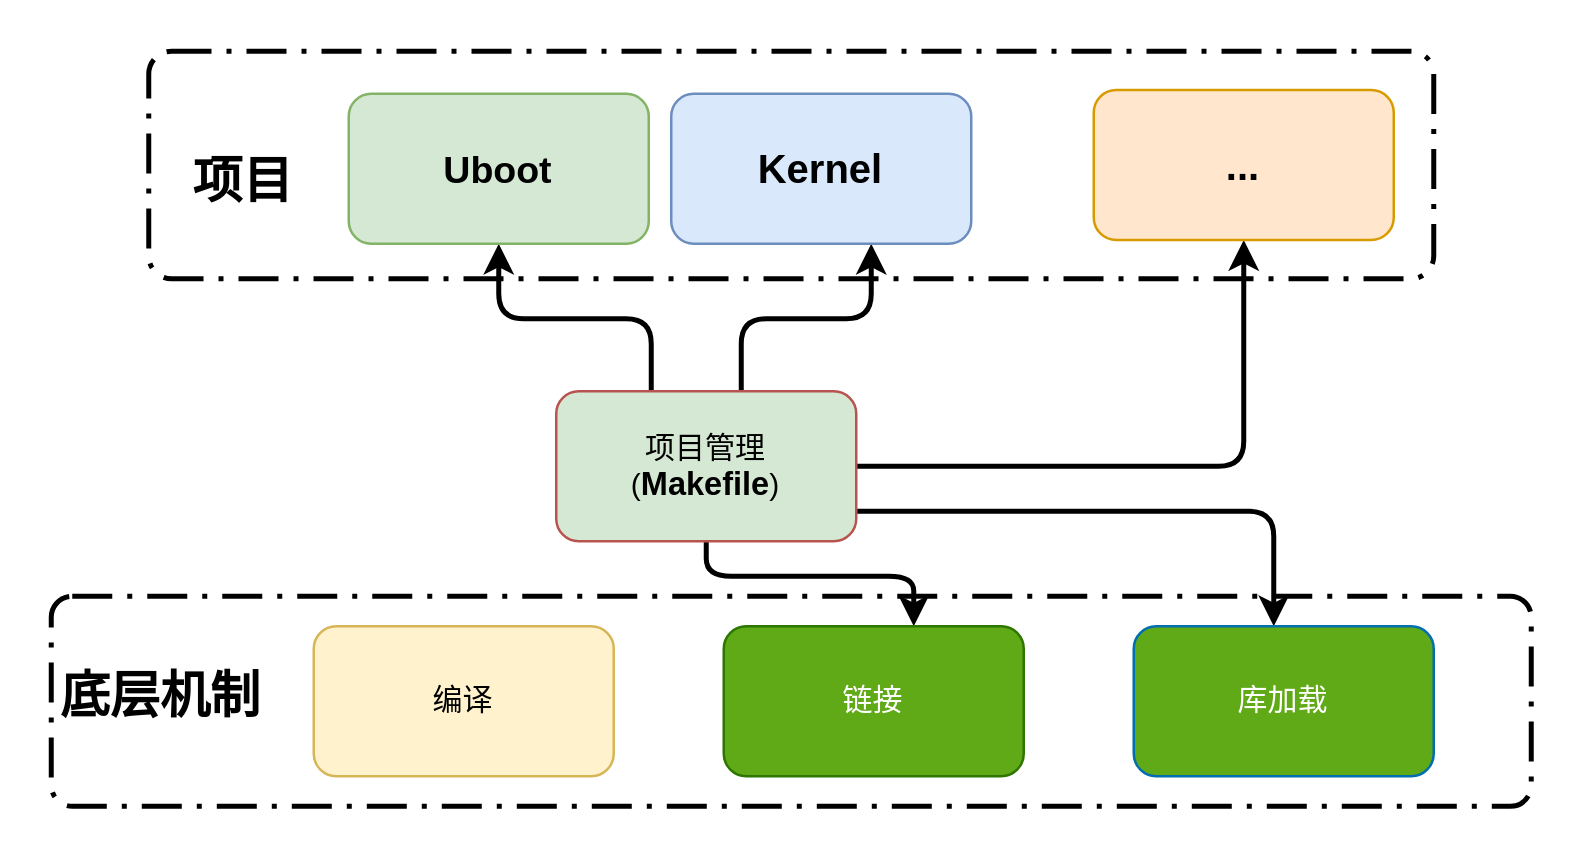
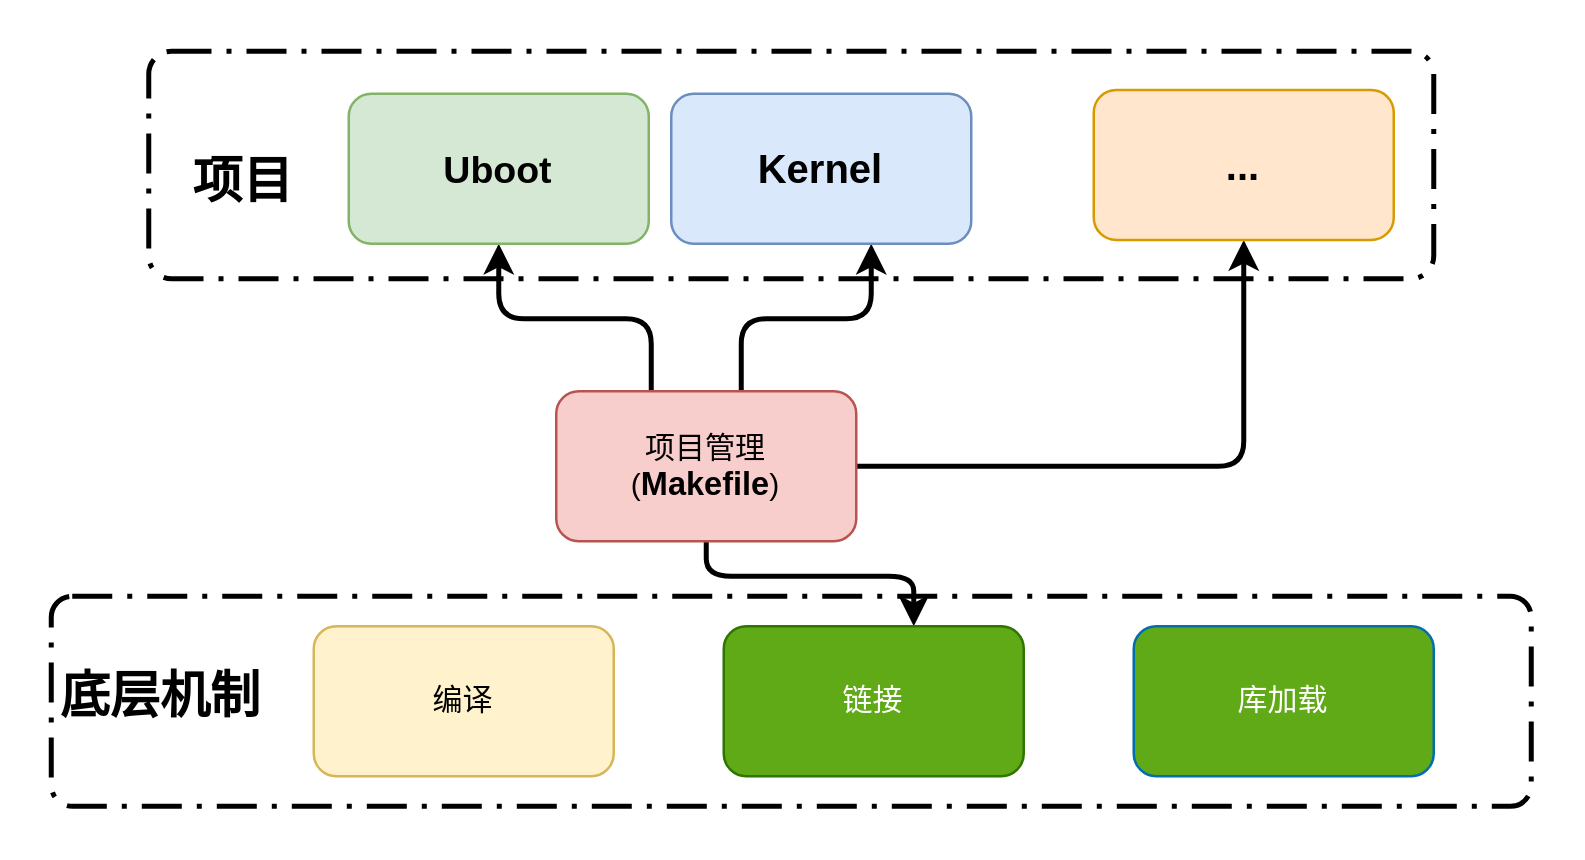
(706, 466) -> (706, 466)
(1104, 511) -> none
